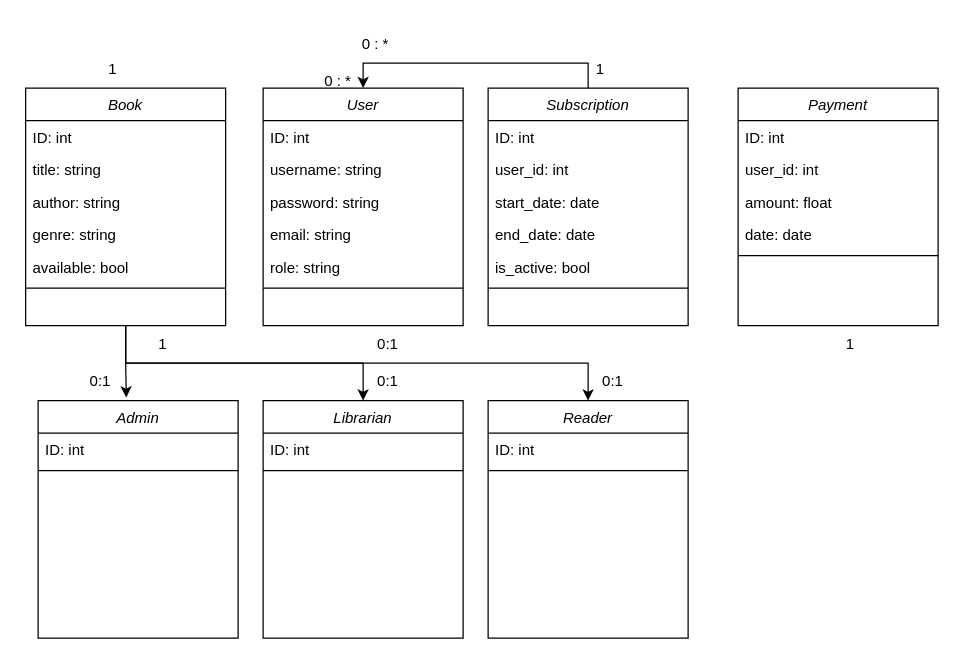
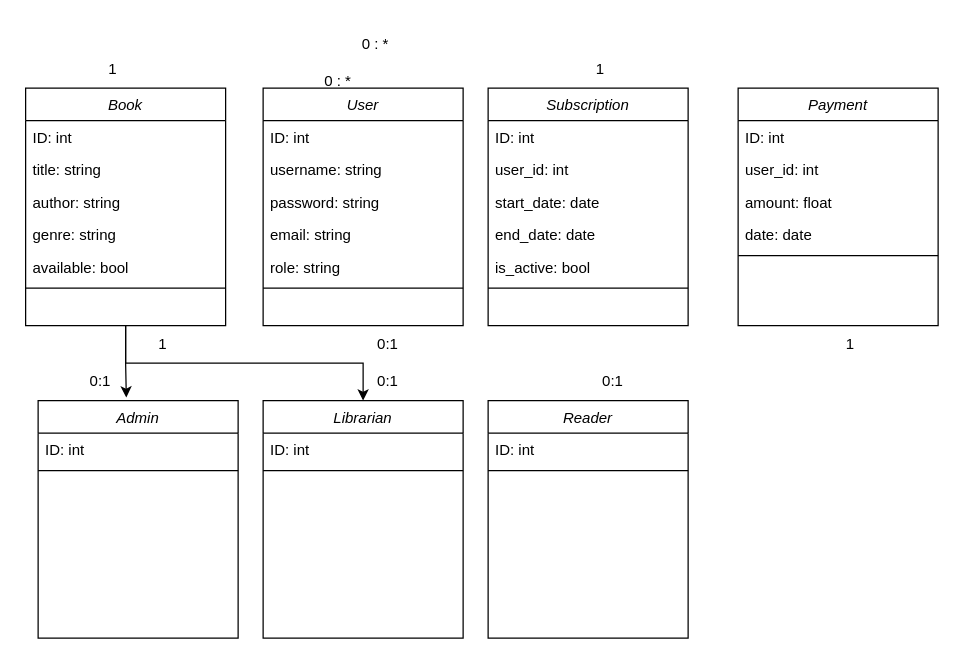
(480, 63) -> none
(491, 363) -> none
